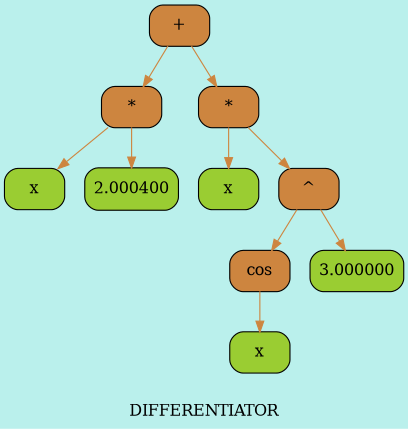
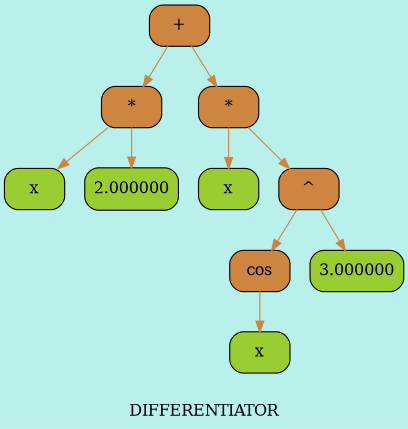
(132, 189) -> (132, 189)
